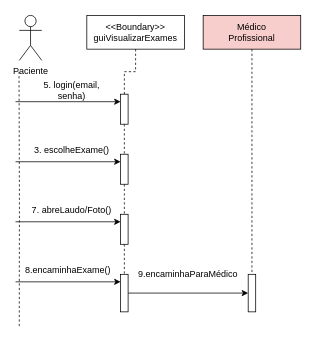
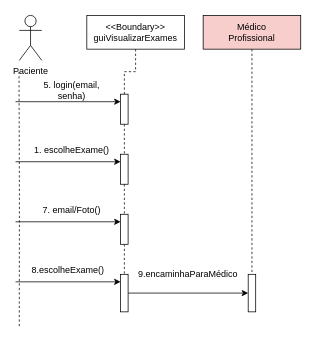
(72, 150) -> (72, 150)
(72, 210) -> (72, 210)
(68, 270) -> (68, 270)
